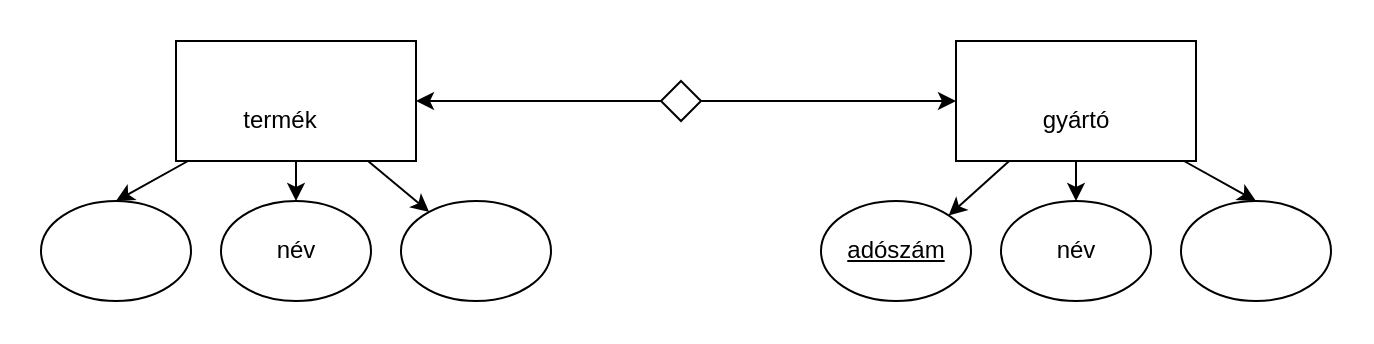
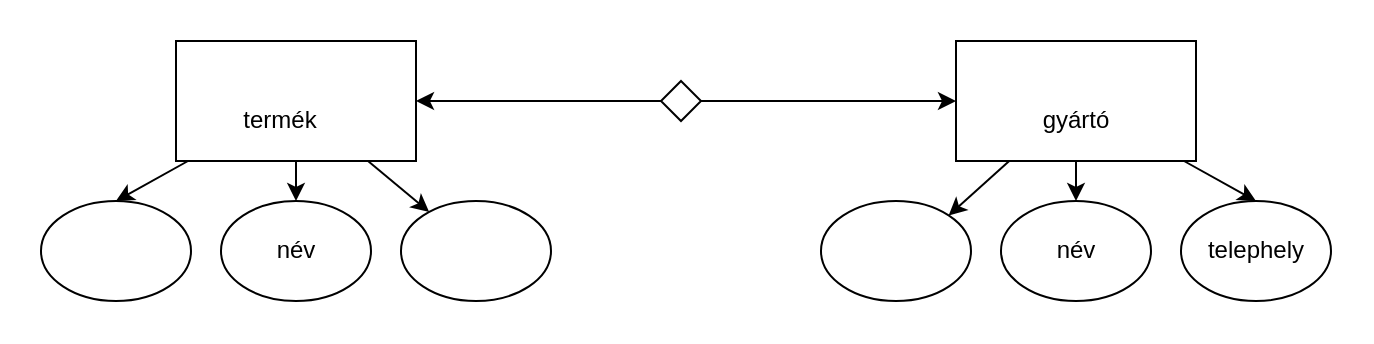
(896, 251) -> none
none -> (1256, 251)
